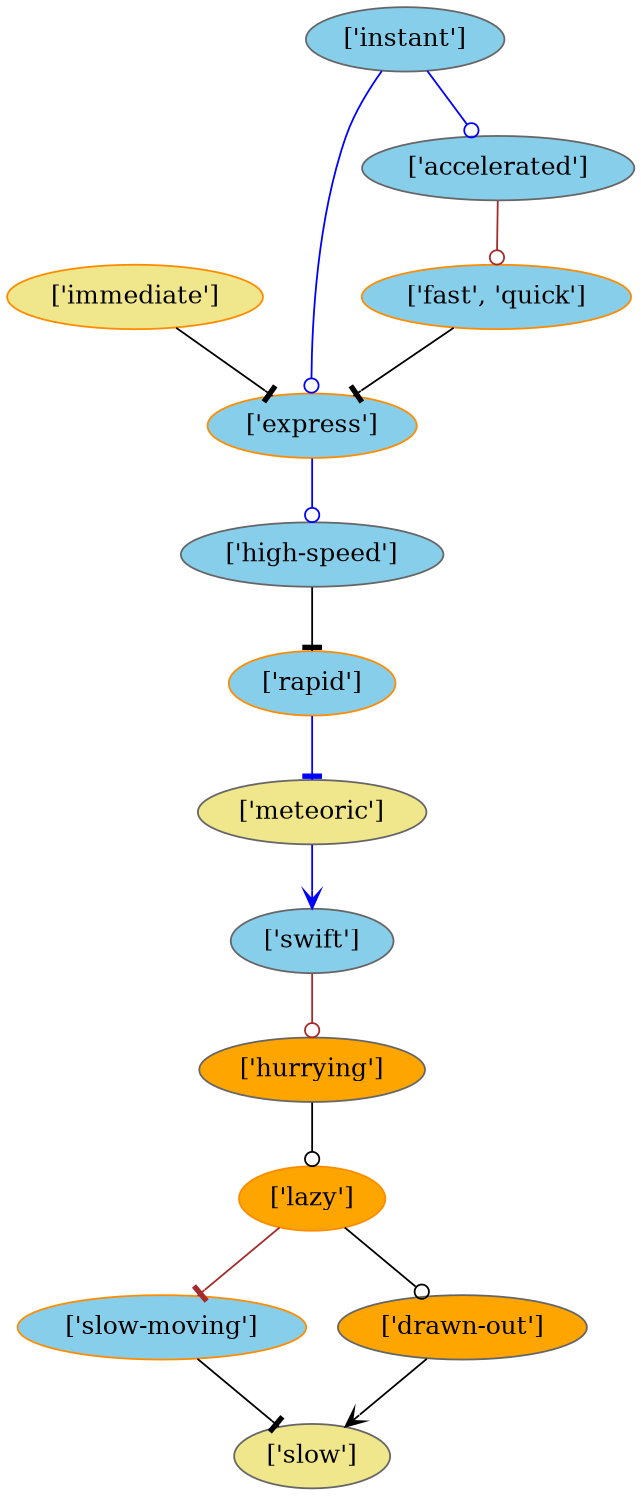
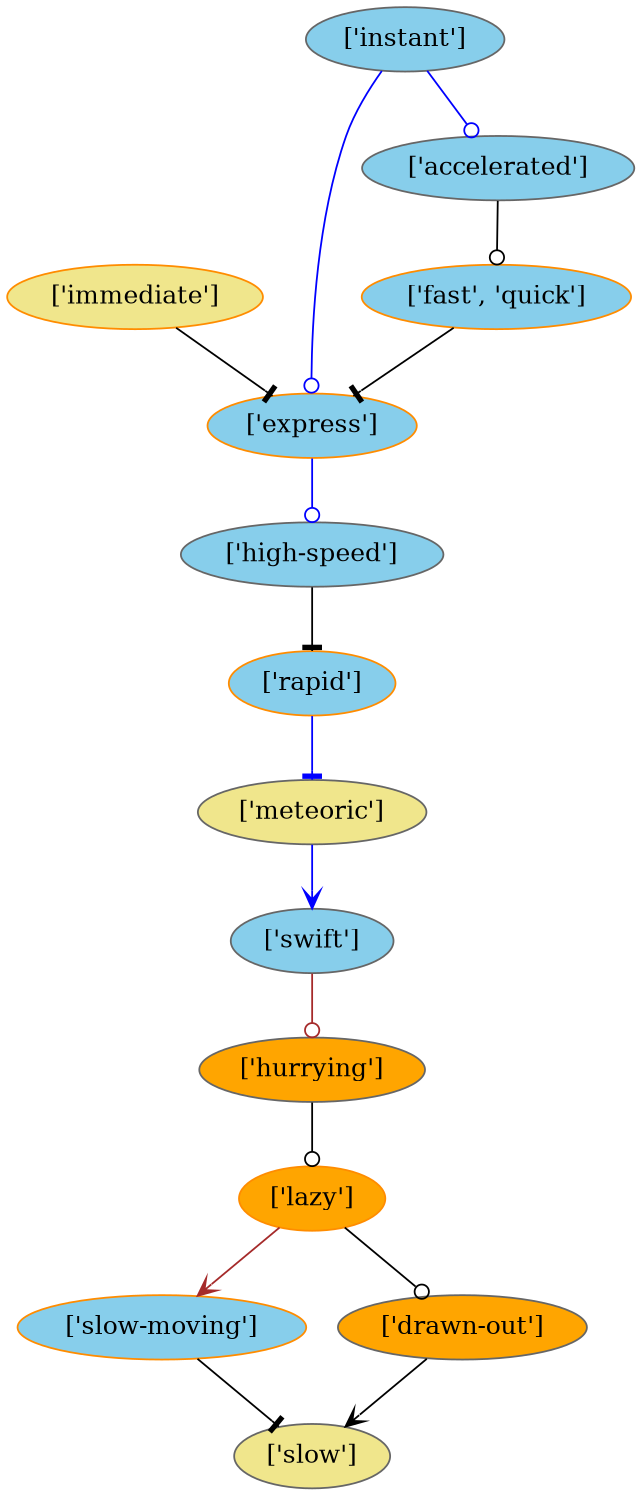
(497, 226) -> (497, 226)
(242, 1259) -> (246, 1256)
